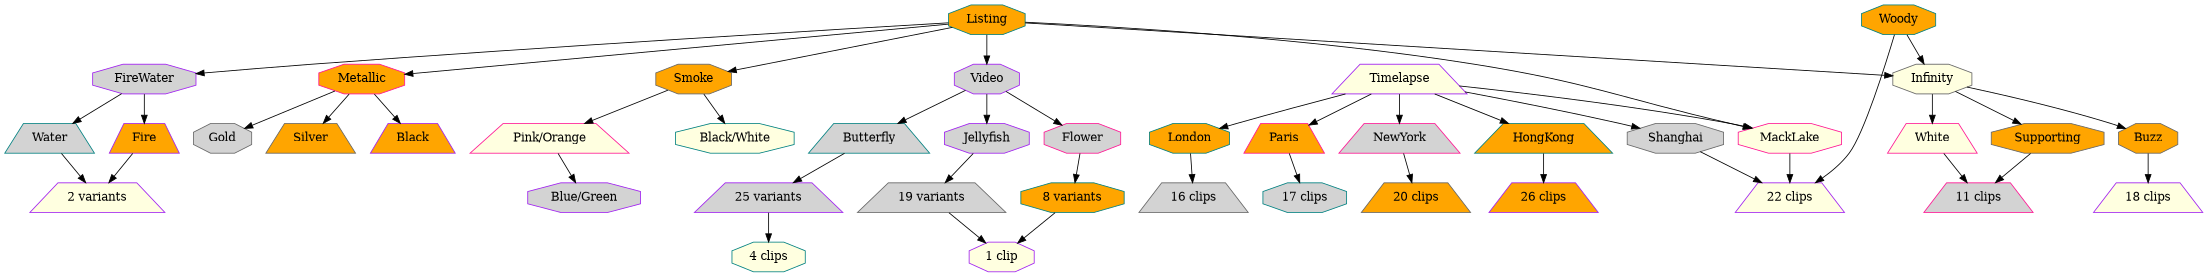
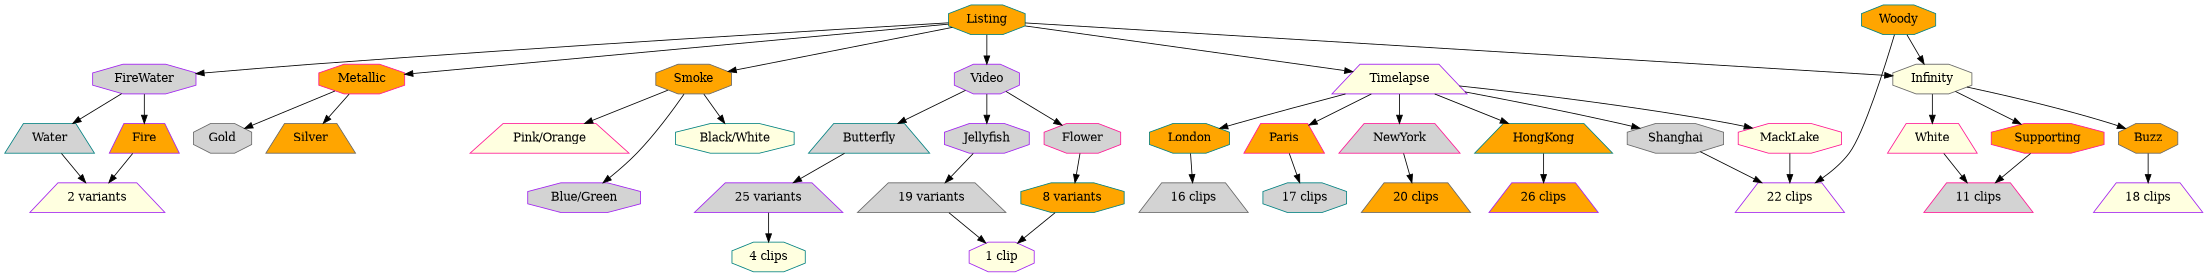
(1388, 52) -> (1185, 48)
(413, 138) -> none
(2048, 138) -> (2048, 138)
(565, 165) -> (650, 139)
